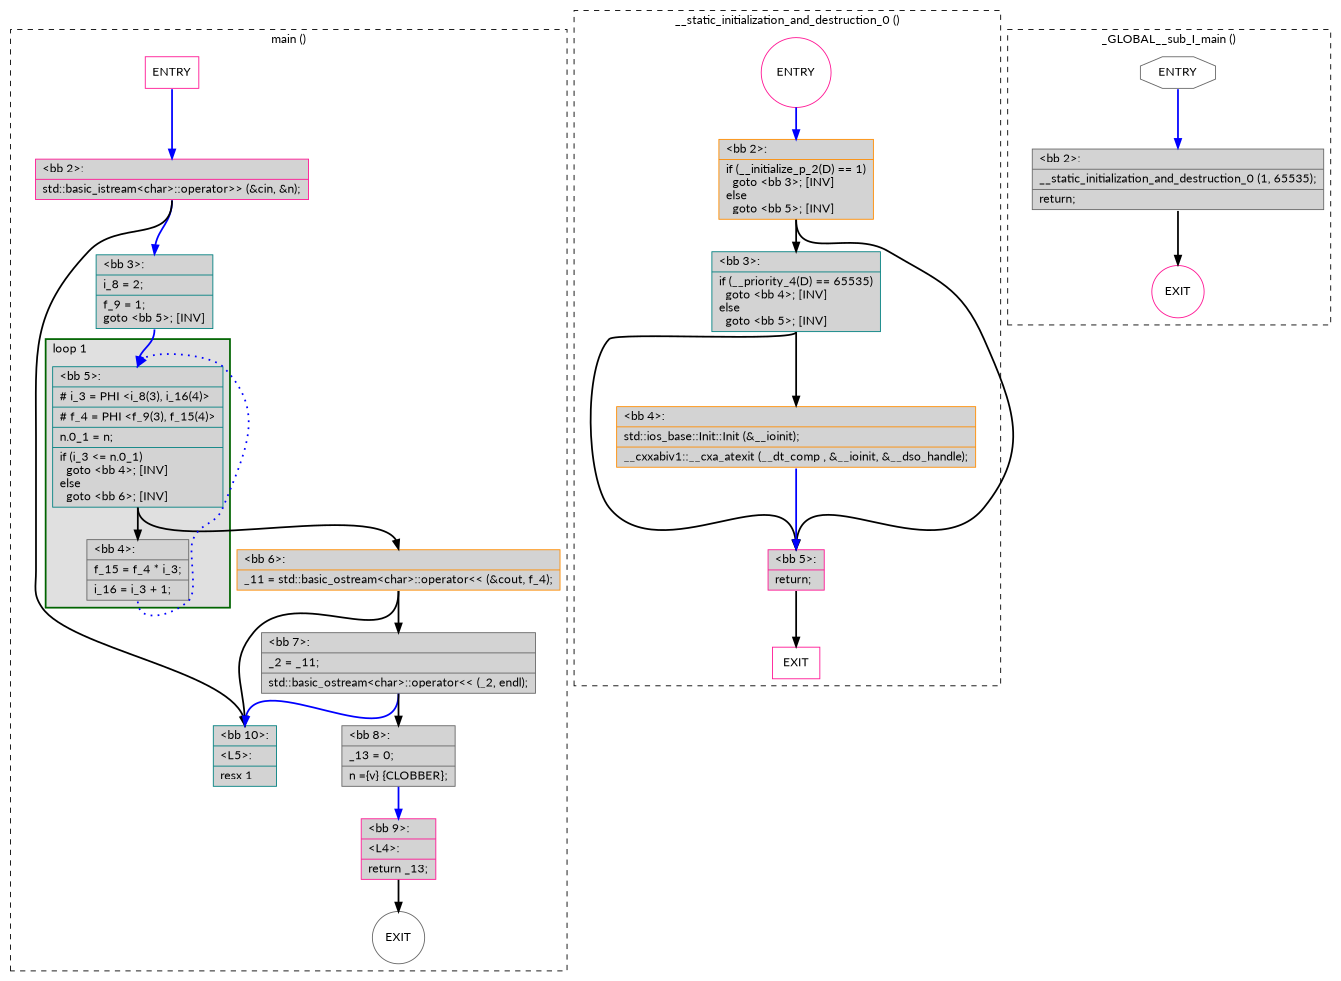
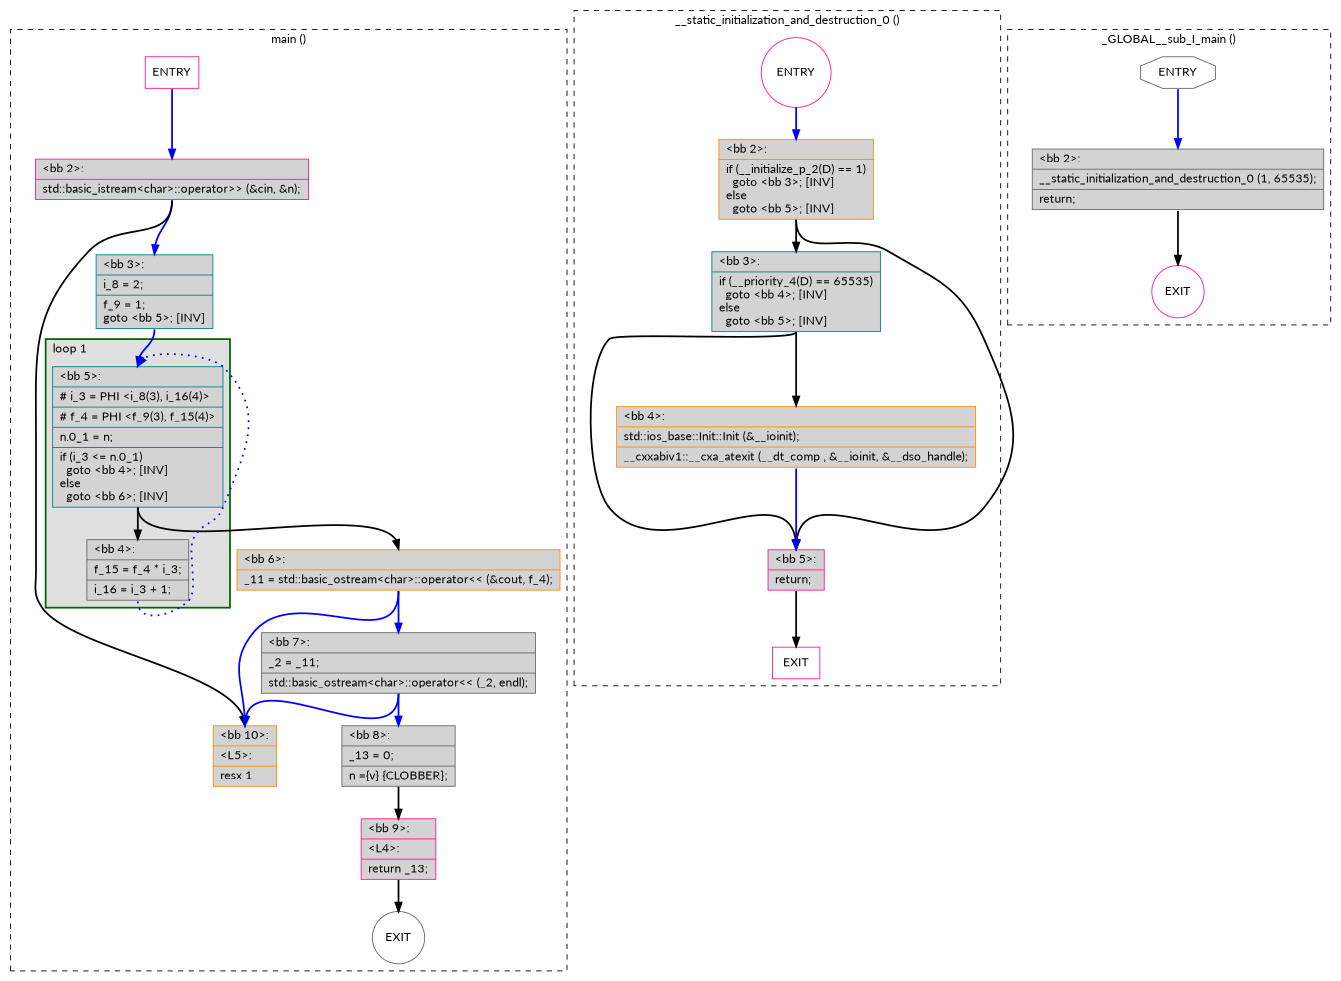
(399, 613) -> (399, 613)
(289, 615) -> (289, 615)
(399, 711) -> (399, 711)
(245, 756) -> (245, 756)
(399, 798) -> (399, 798)
